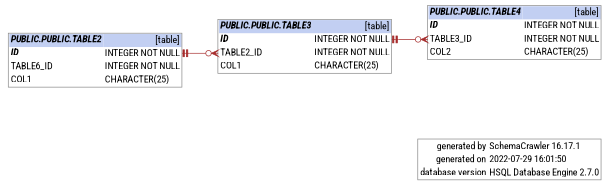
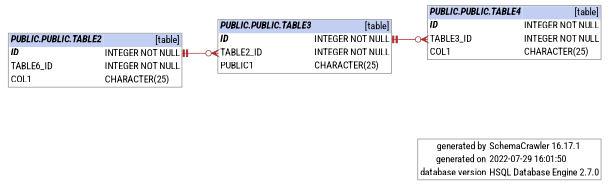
(441, 52) -> (441, 52)
(231, 66) -> (237, 66)
